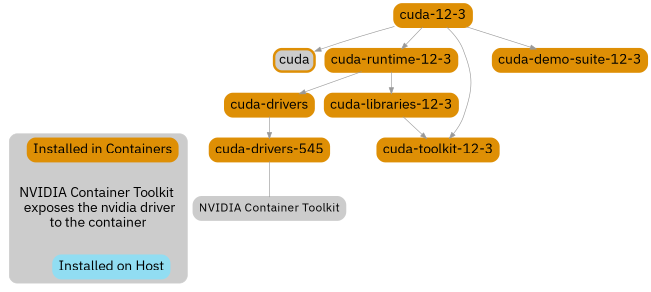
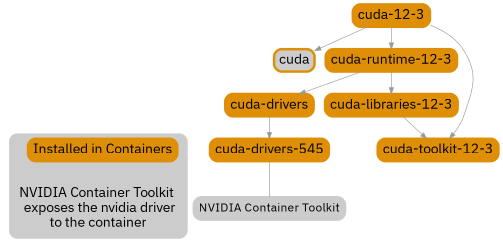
(570, 60) -> none
(111, 267) -> none
